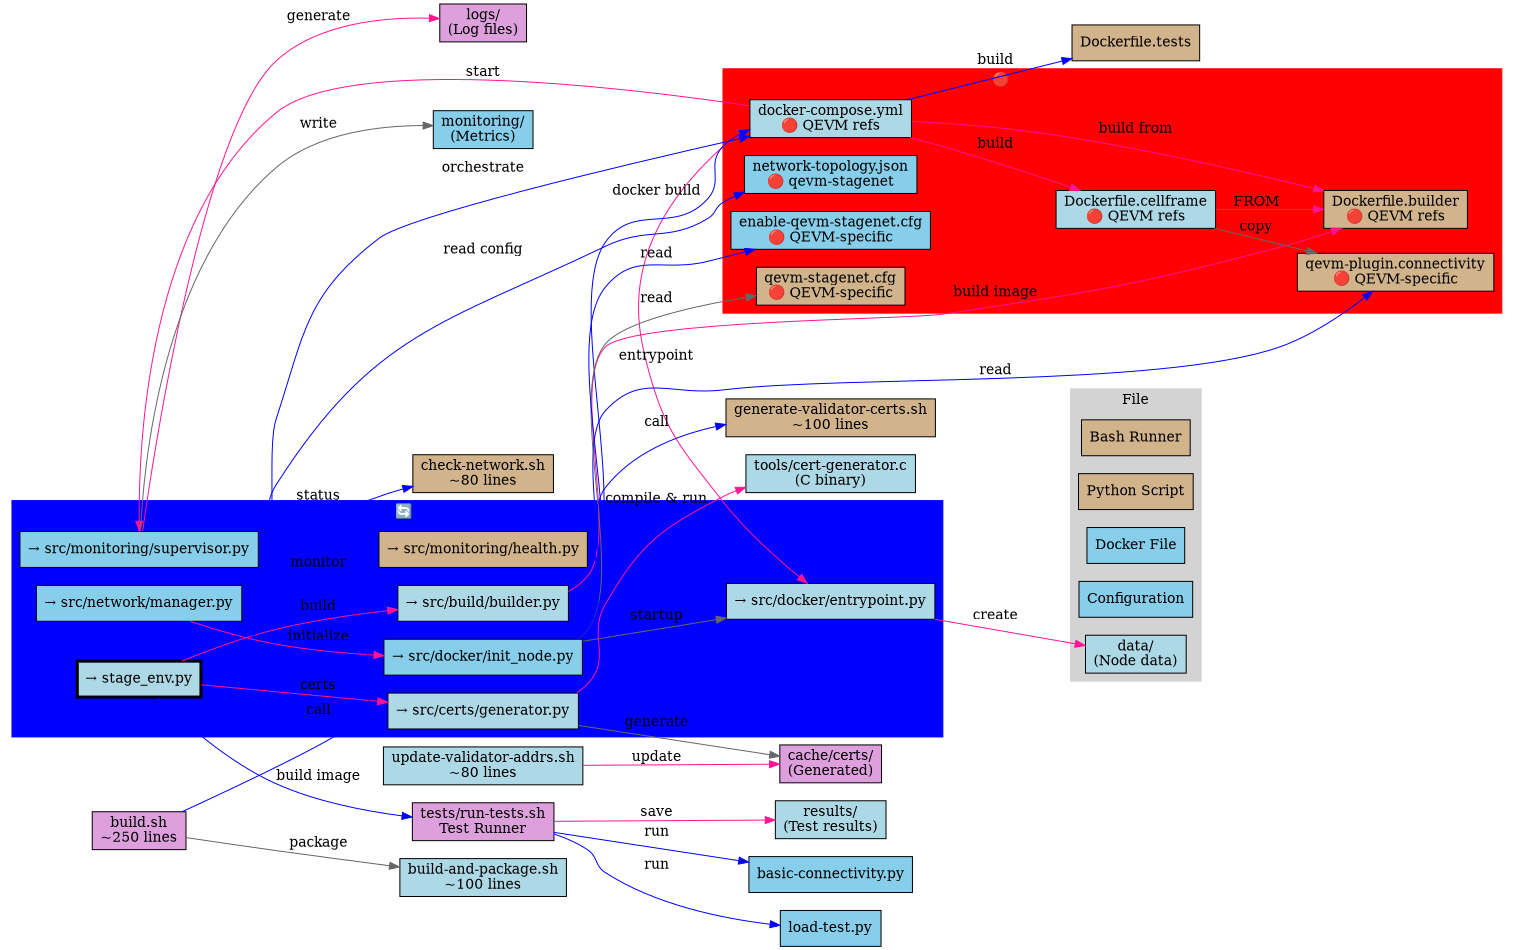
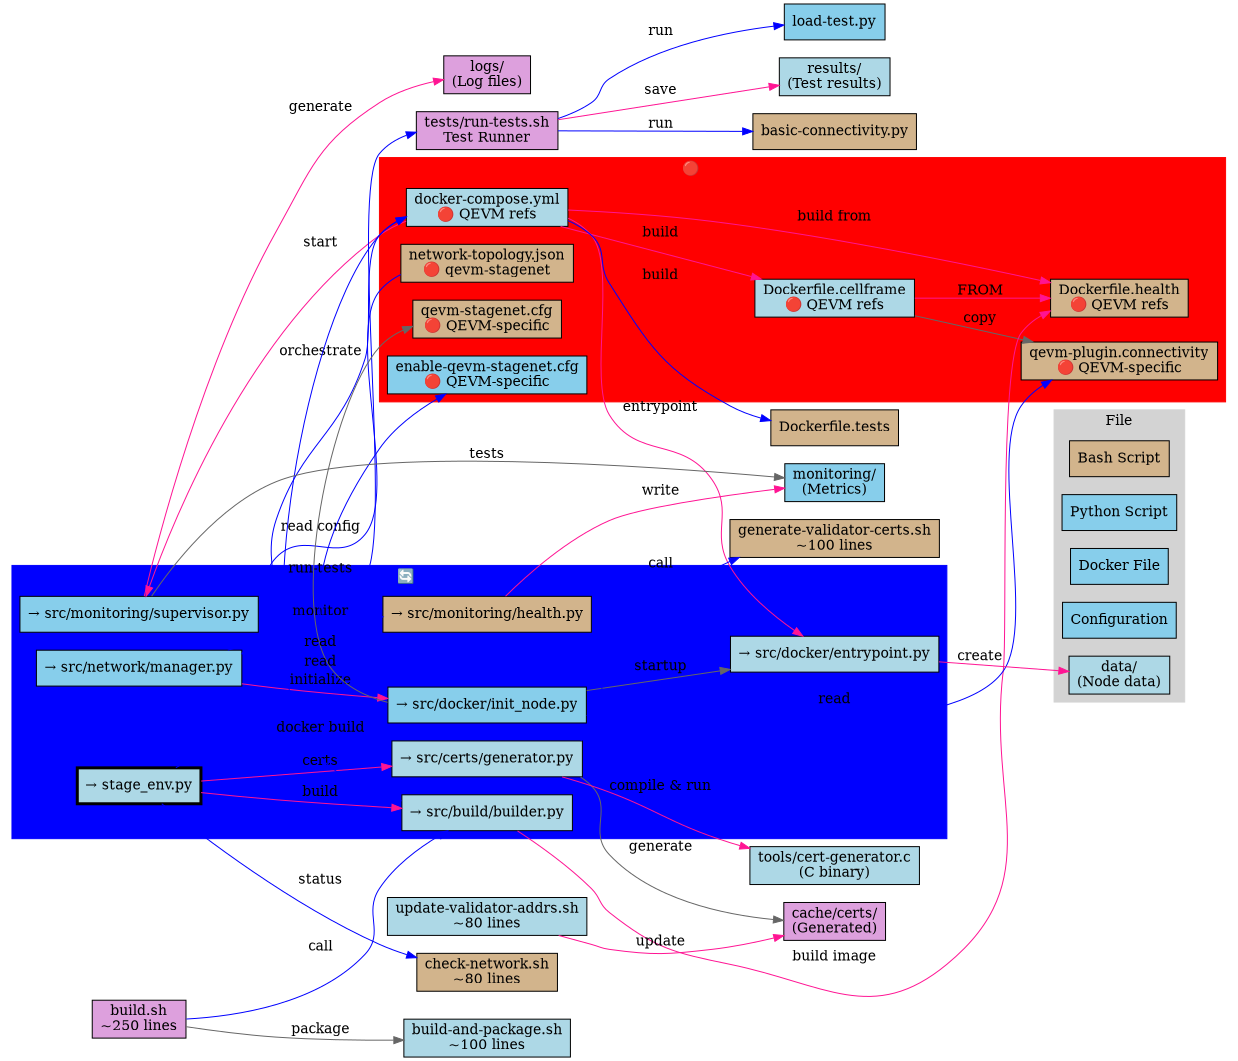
(319, 124) -> (487, 454)
(831, 175) -> (487, 263)
(1396, 209) -> (1119, 298)
(430, 330) -> (367, 531)
(1136, 438) -> (1119, 459)
(1136, 492) -> (1119, 513)
none -> (628, 514)
(319, 776) -> (321, 569)
(831, 875) -> (835, 132)
